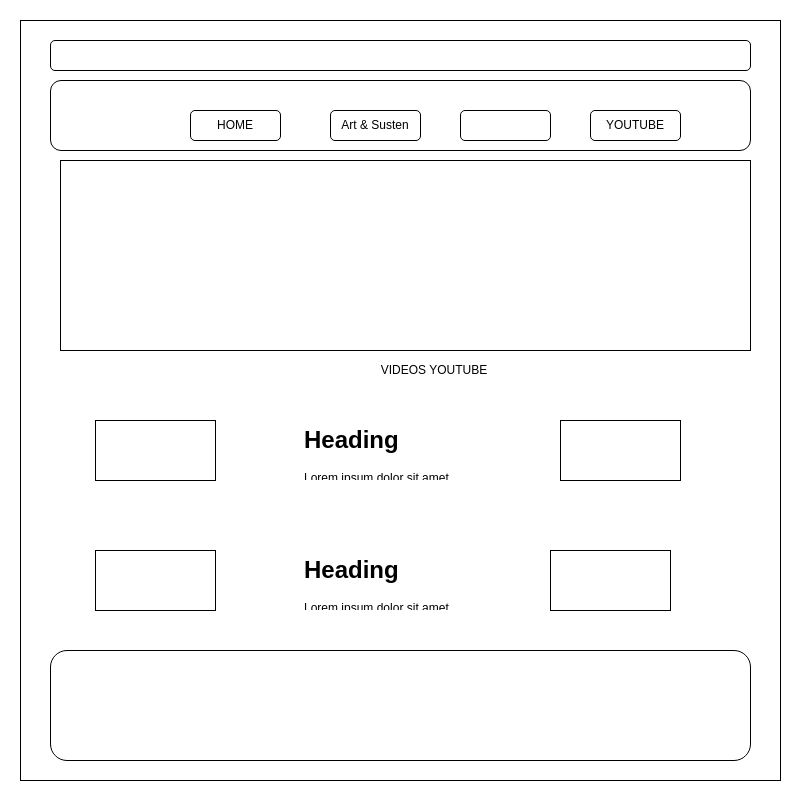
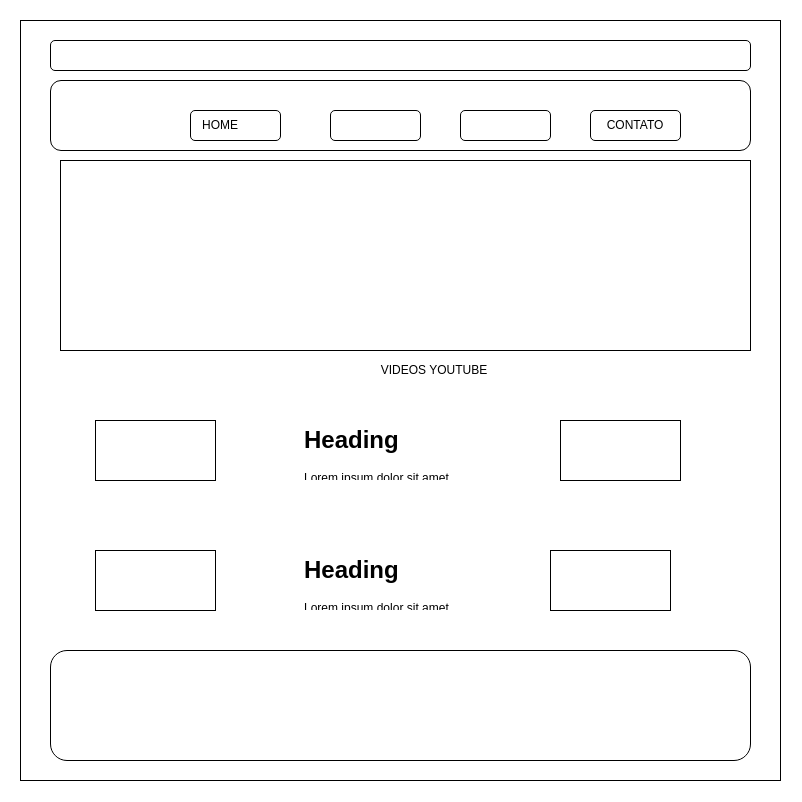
(236, 126) -> (221, 126)
(376, 126) -> none
(636, 126) -> (636, 126)
